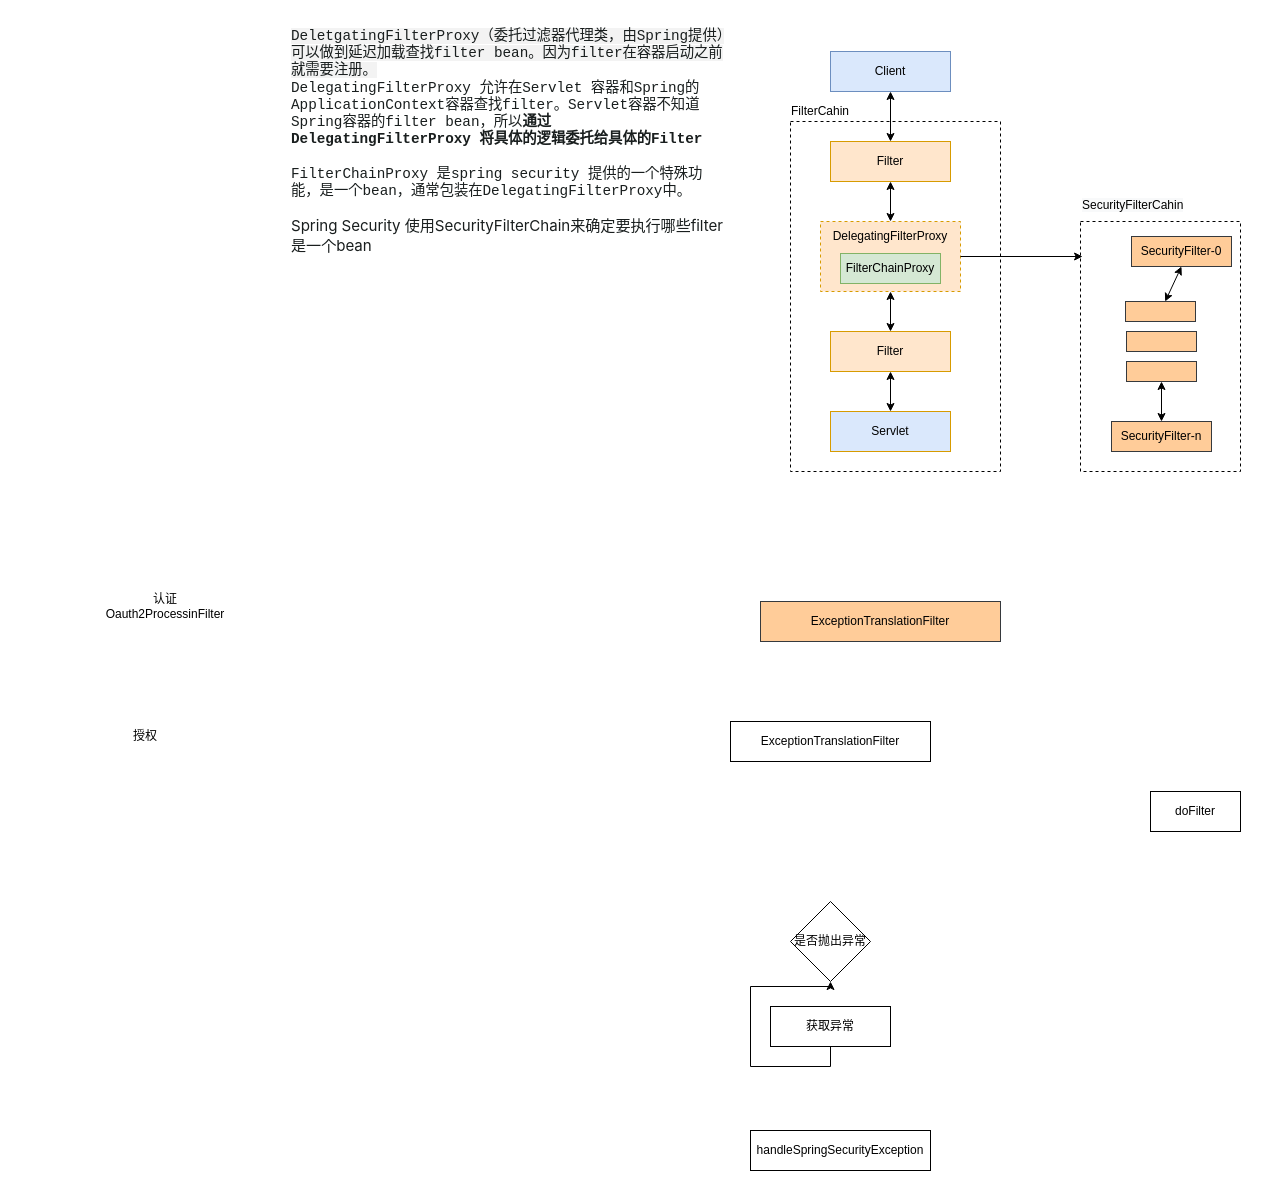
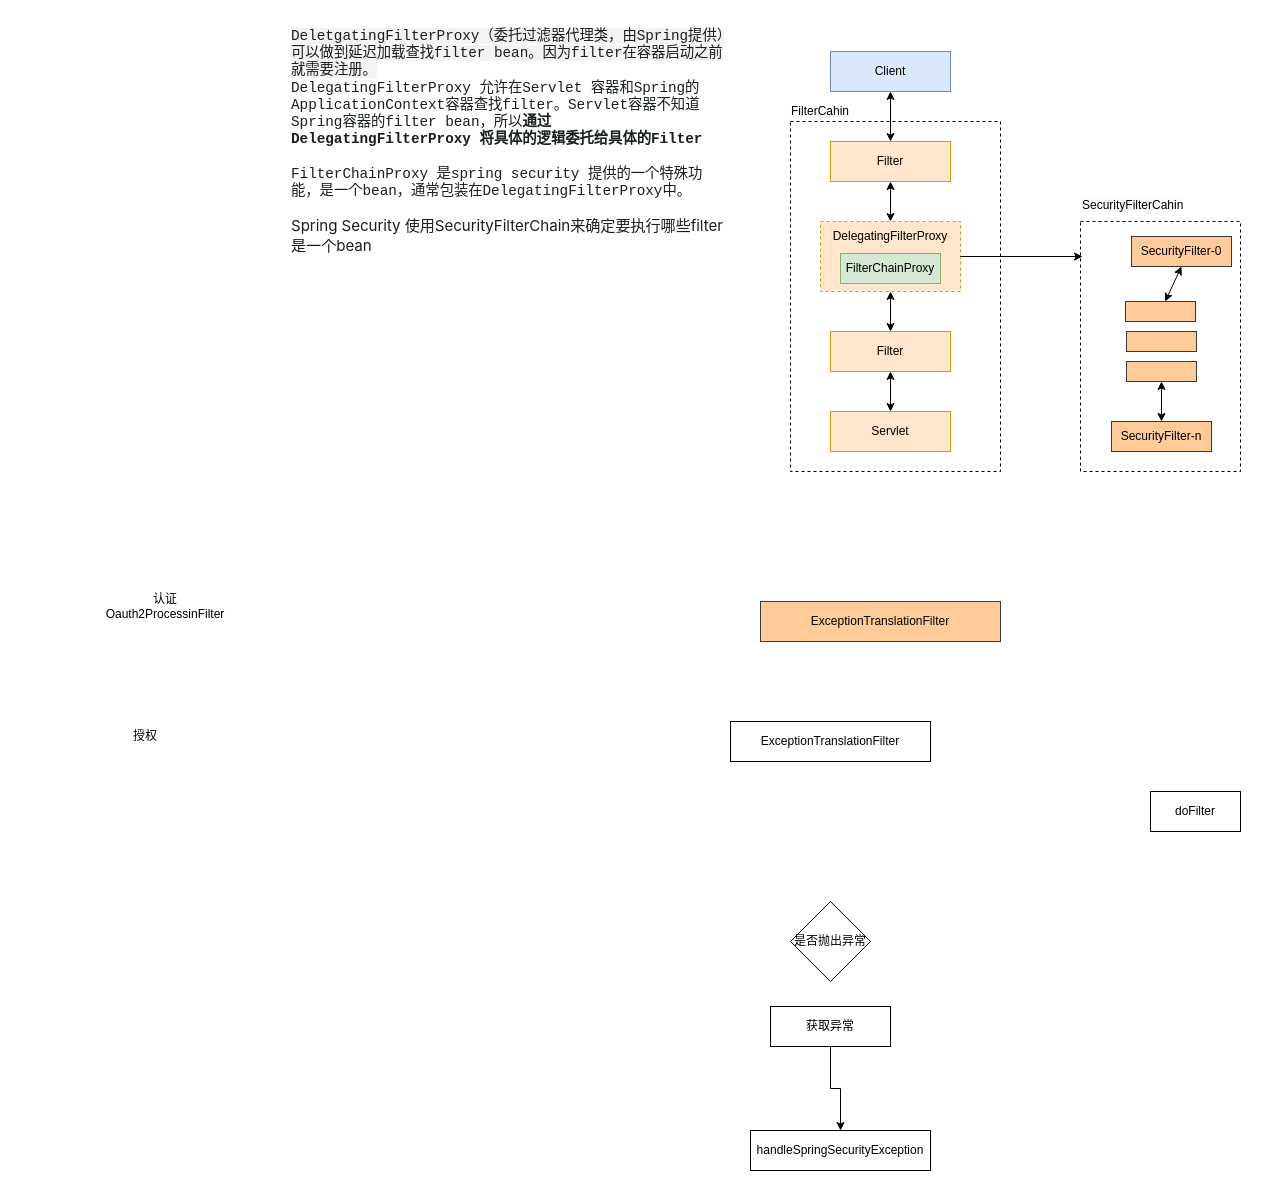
(891, 432) -> (891, 432)
(751, 1028) -> (841, 1089)
